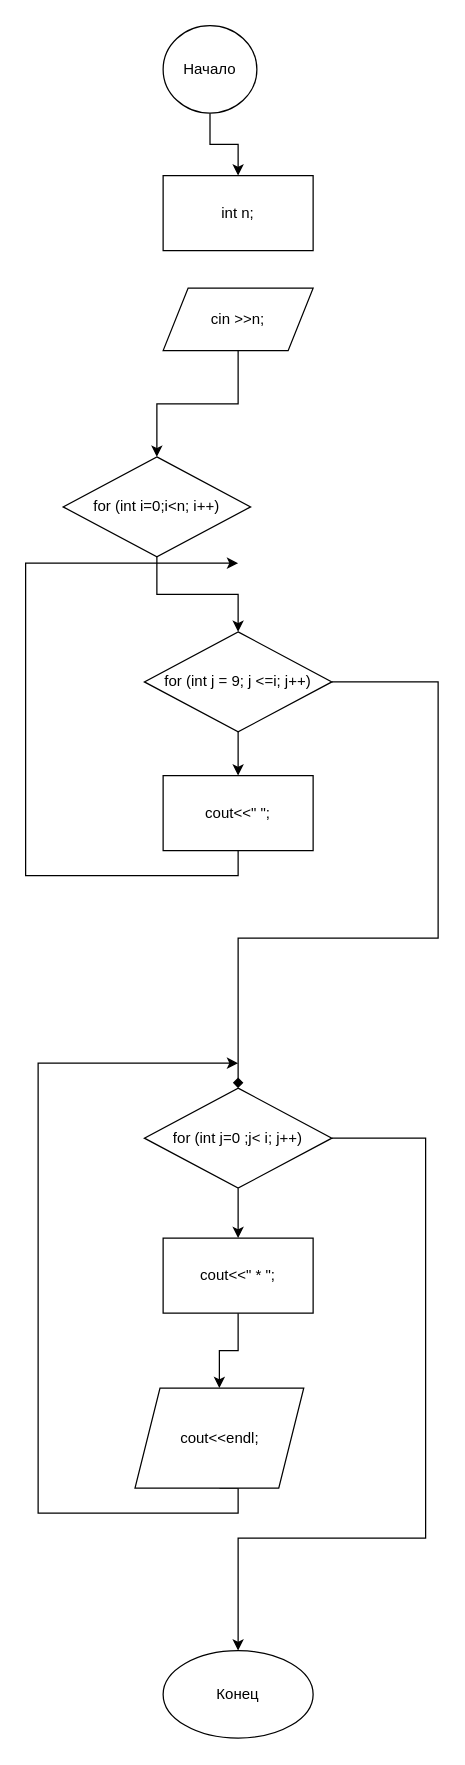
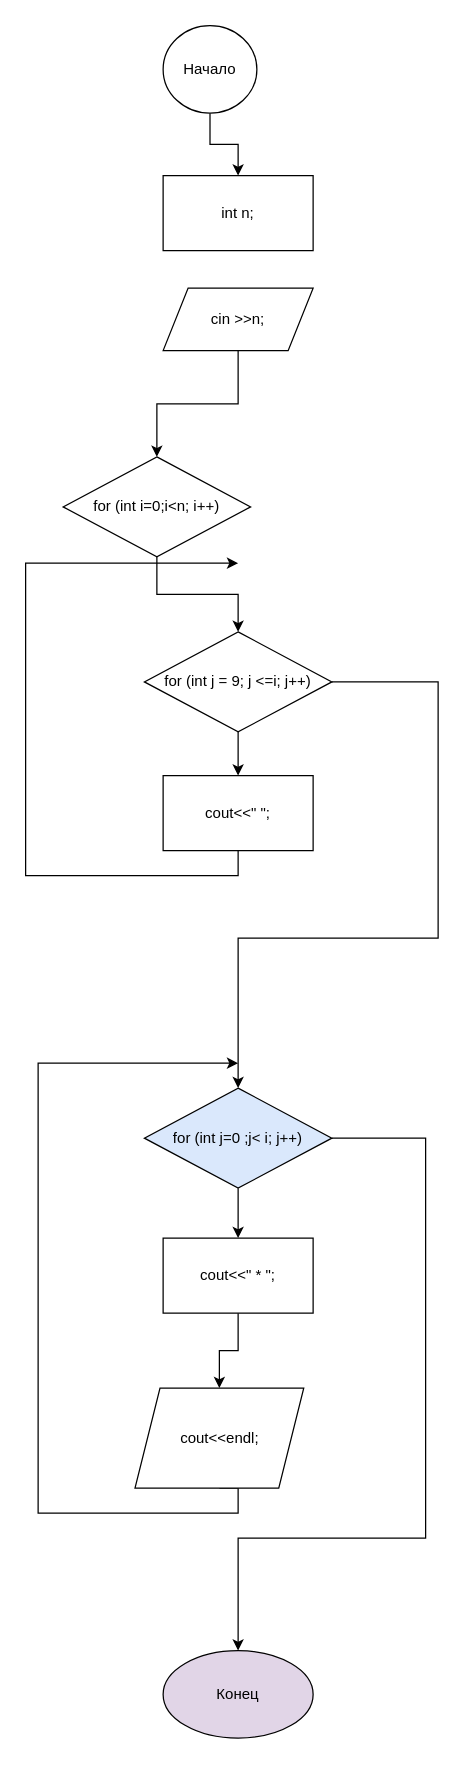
(238, 1077) -> (238, 1078)
(238, 1138) -> (238, 1138)
(238, 1694) -> (238, 1694)
